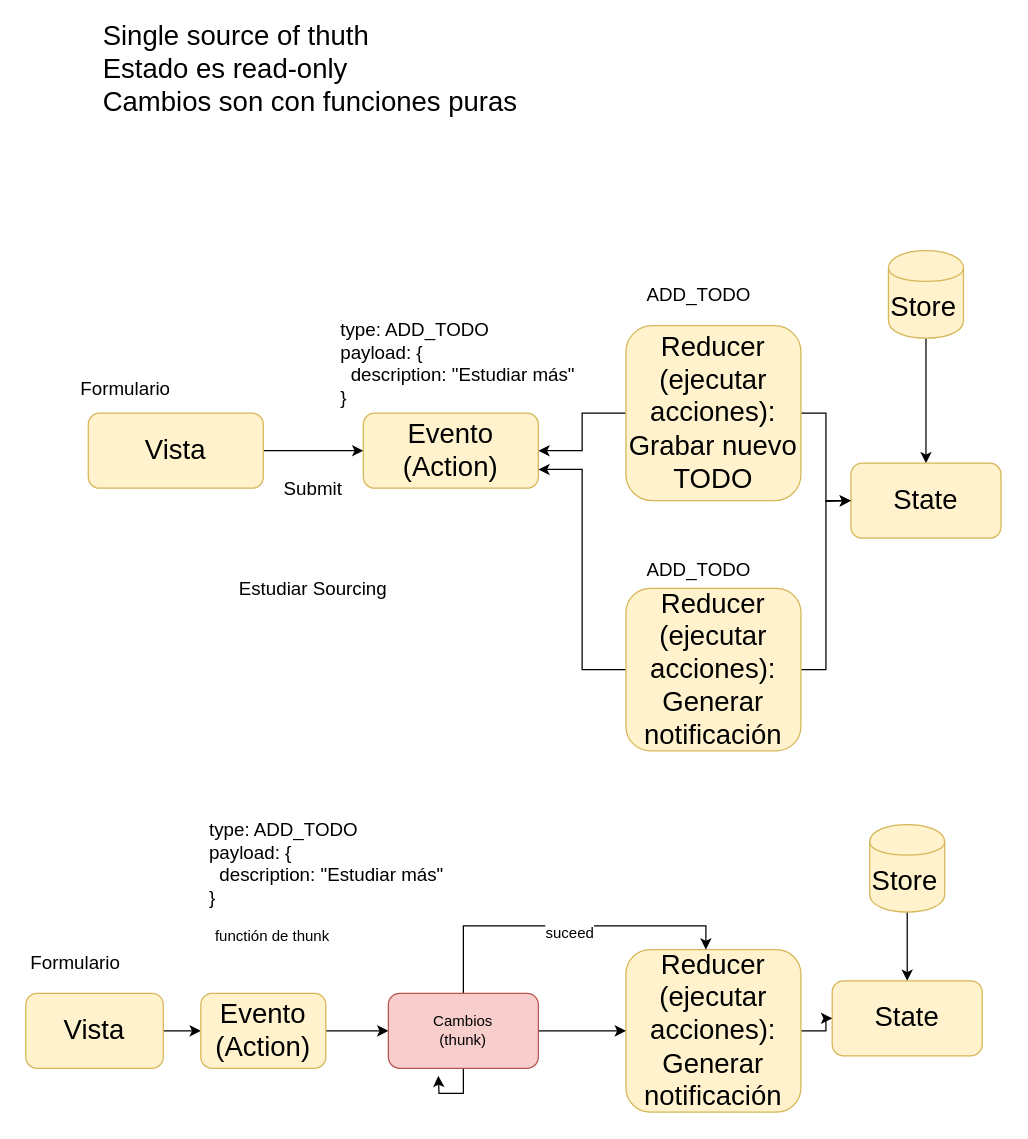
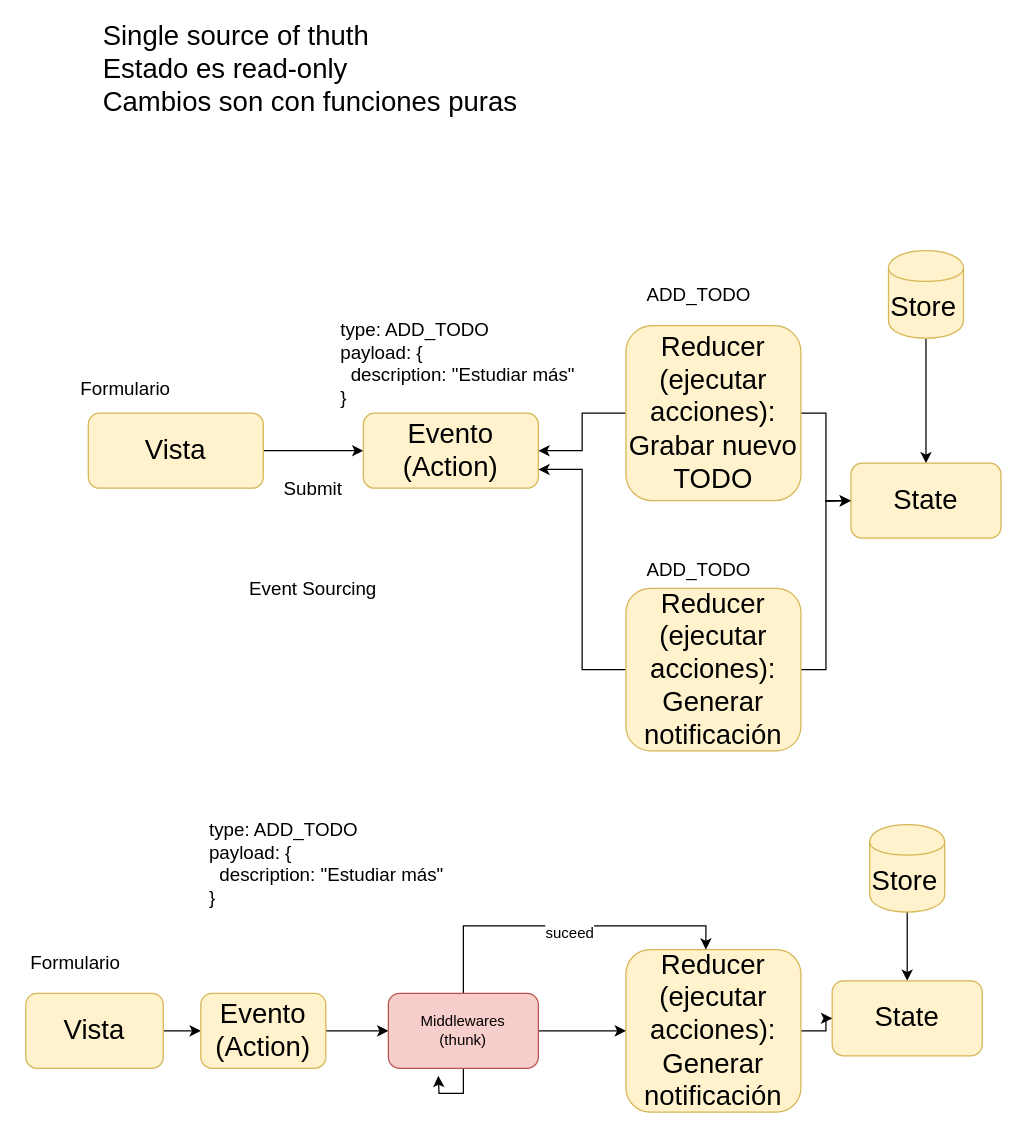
(313, 588) -> (313, 588)
(273, 937) -> none
(463, 1031) -> (463, 1031)
